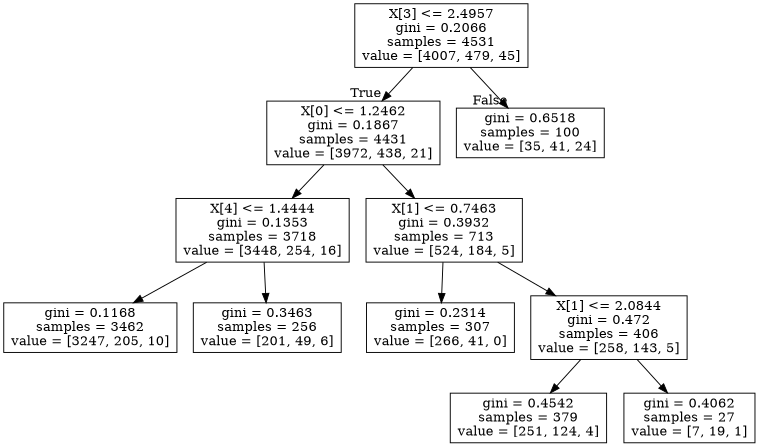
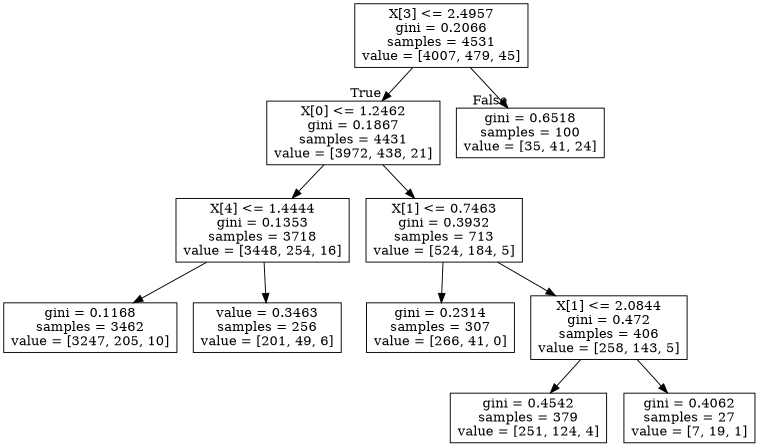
(267, 328) -> (267, 328)
